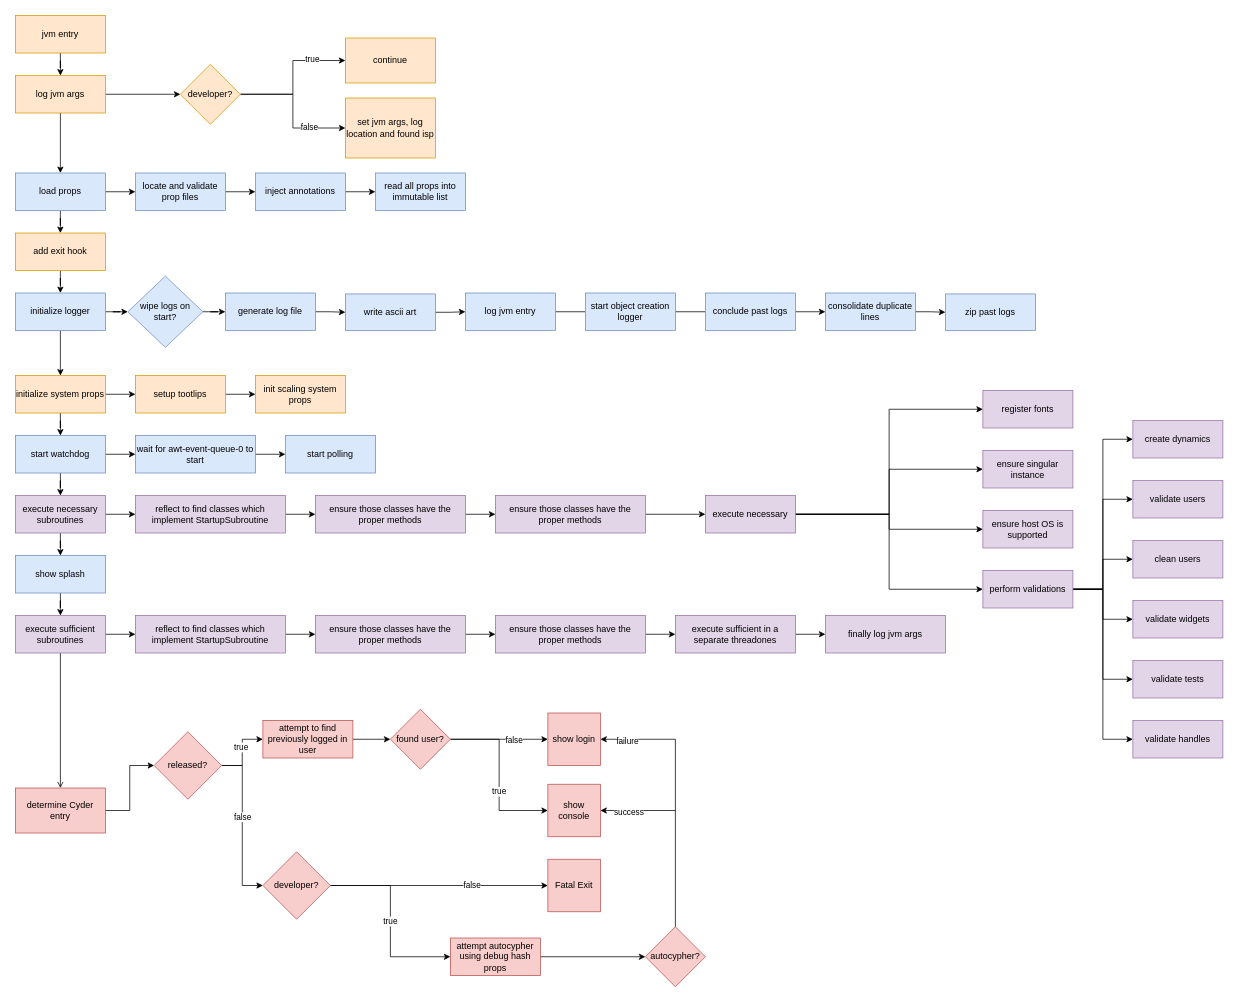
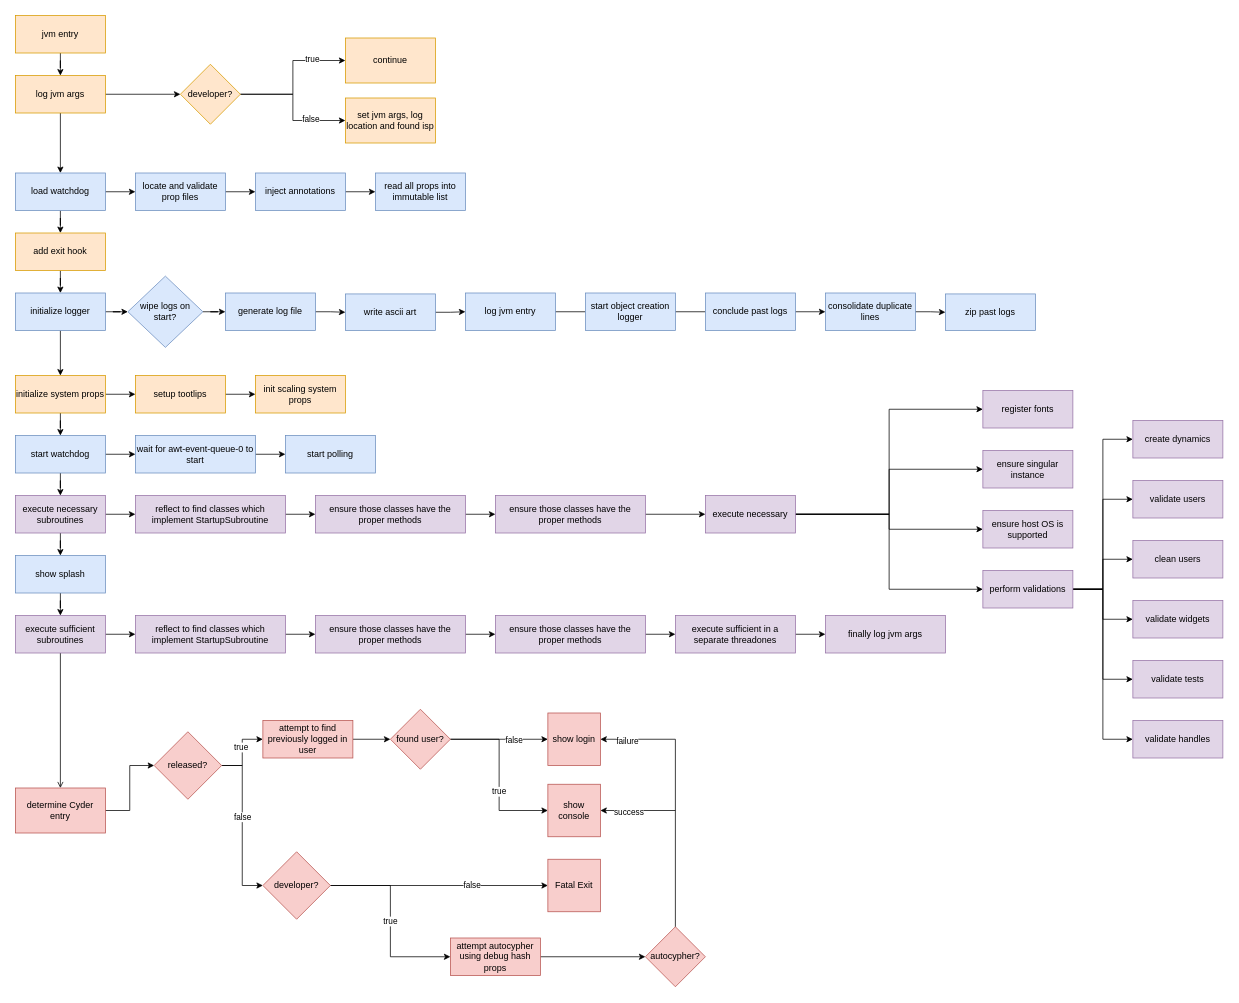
(390, 128) -> (390, 120)
(60, 192) -> (60, 192)
